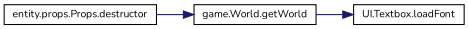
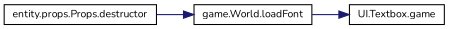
(255, 15) -> (253, 15)
(409, 15) -> (397, 15)
